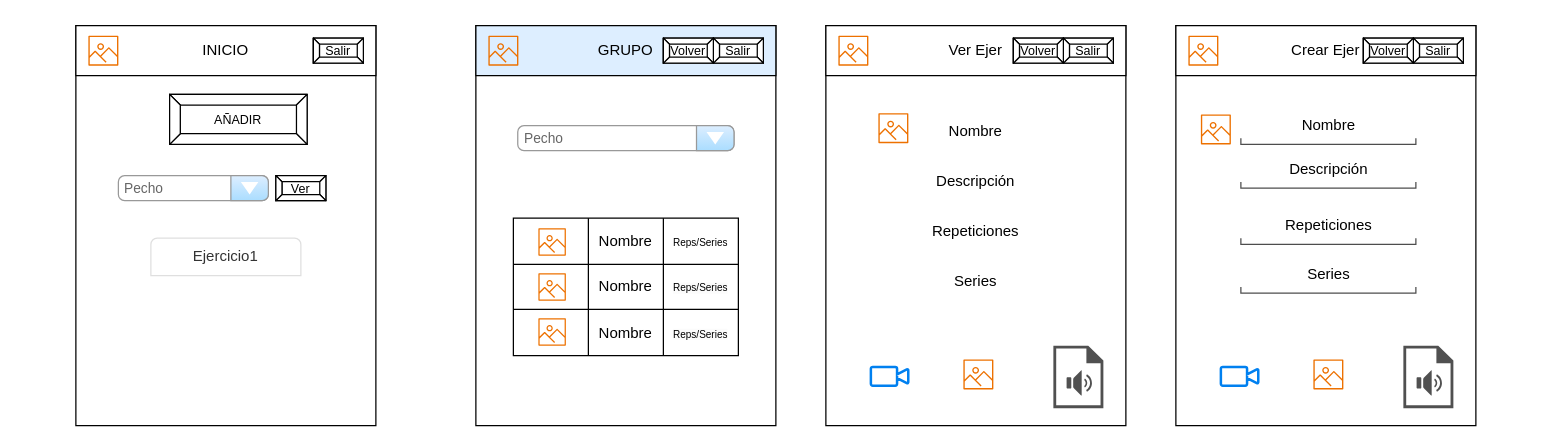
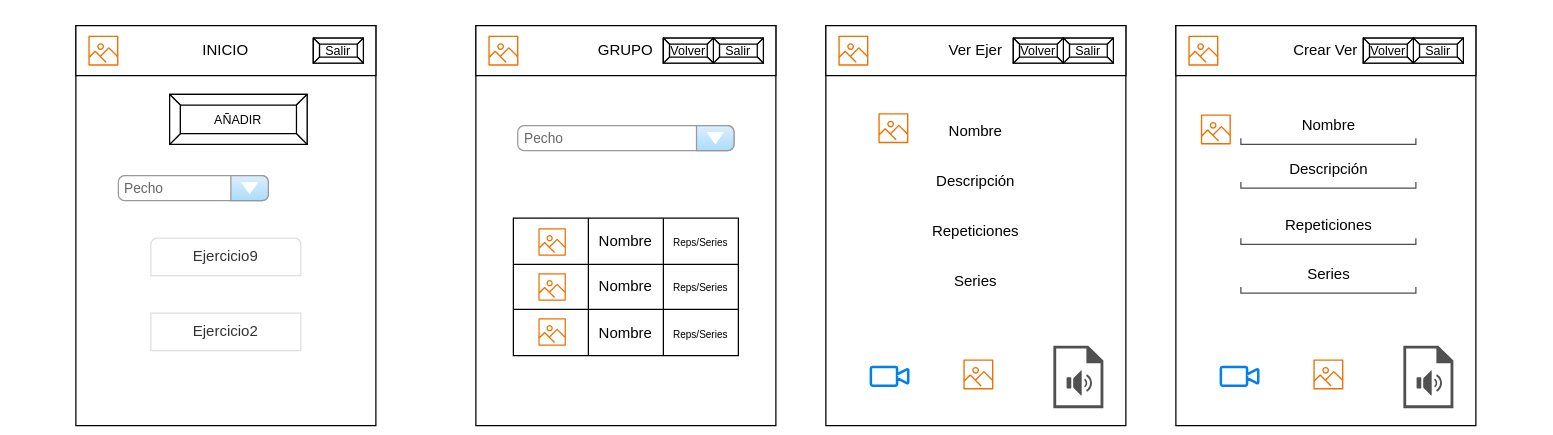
(626, 51) -> (626, 51)
(1326, 51) -> (1326, 51)
(301, 188) -> none
(226, 257) -> (226, 257)
none -> (226, 332)
